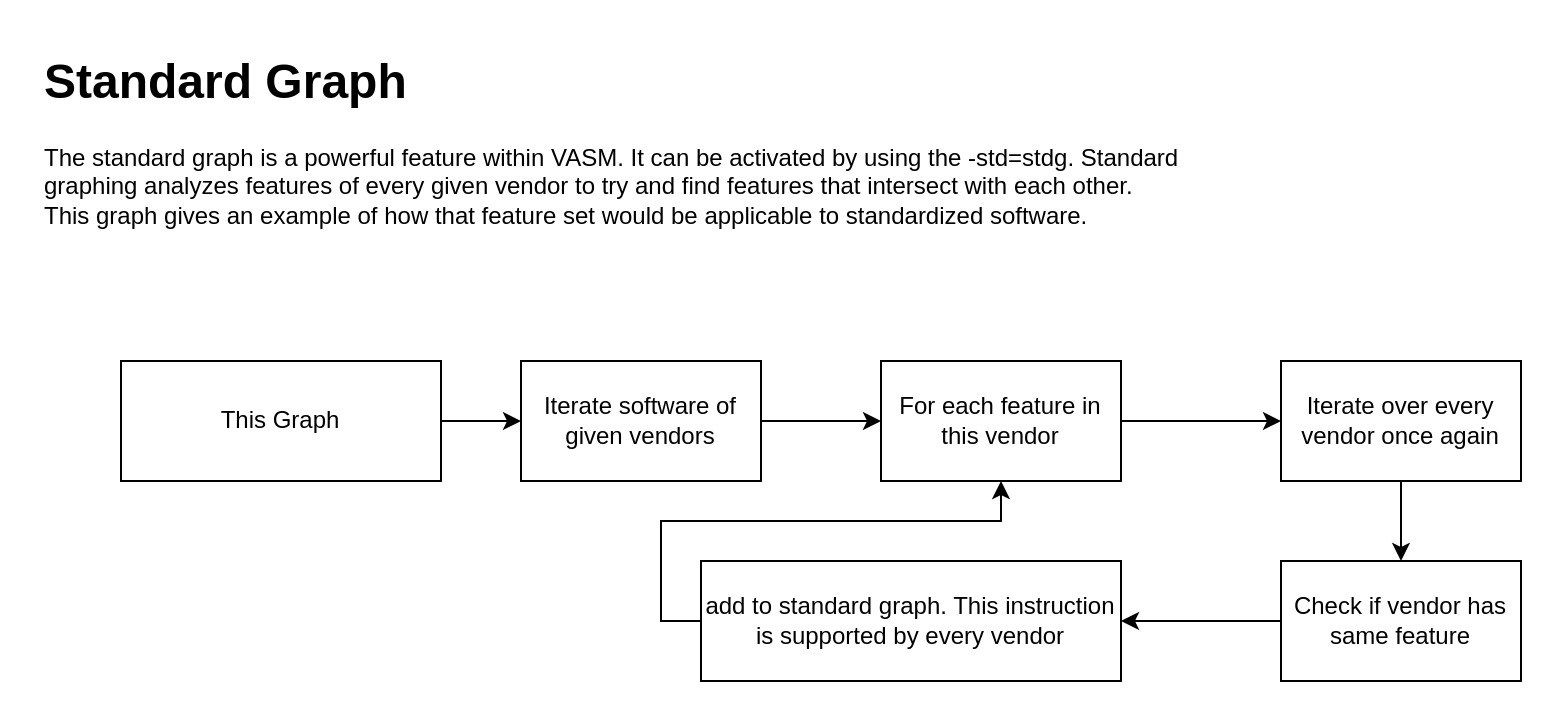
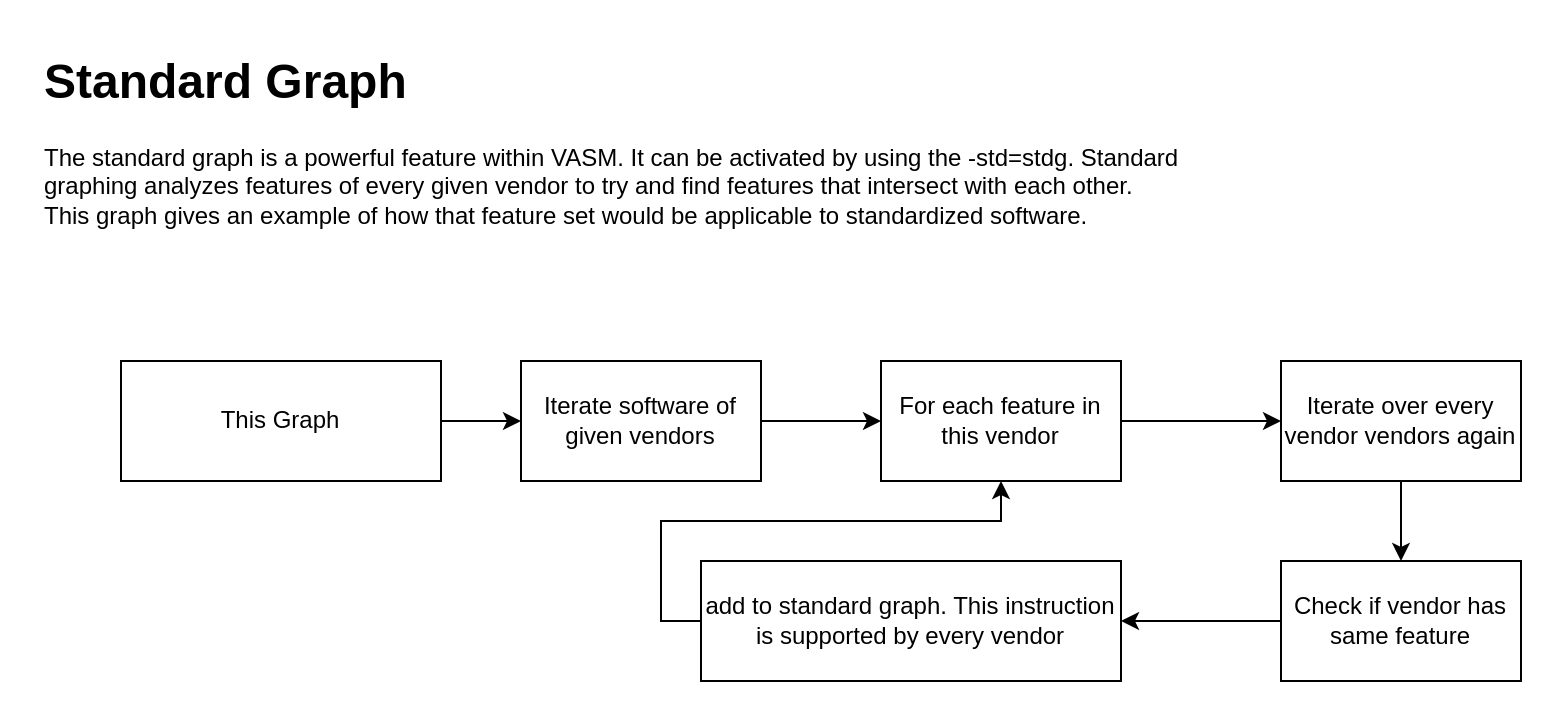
(1401, 421) -> (1401, 421)
